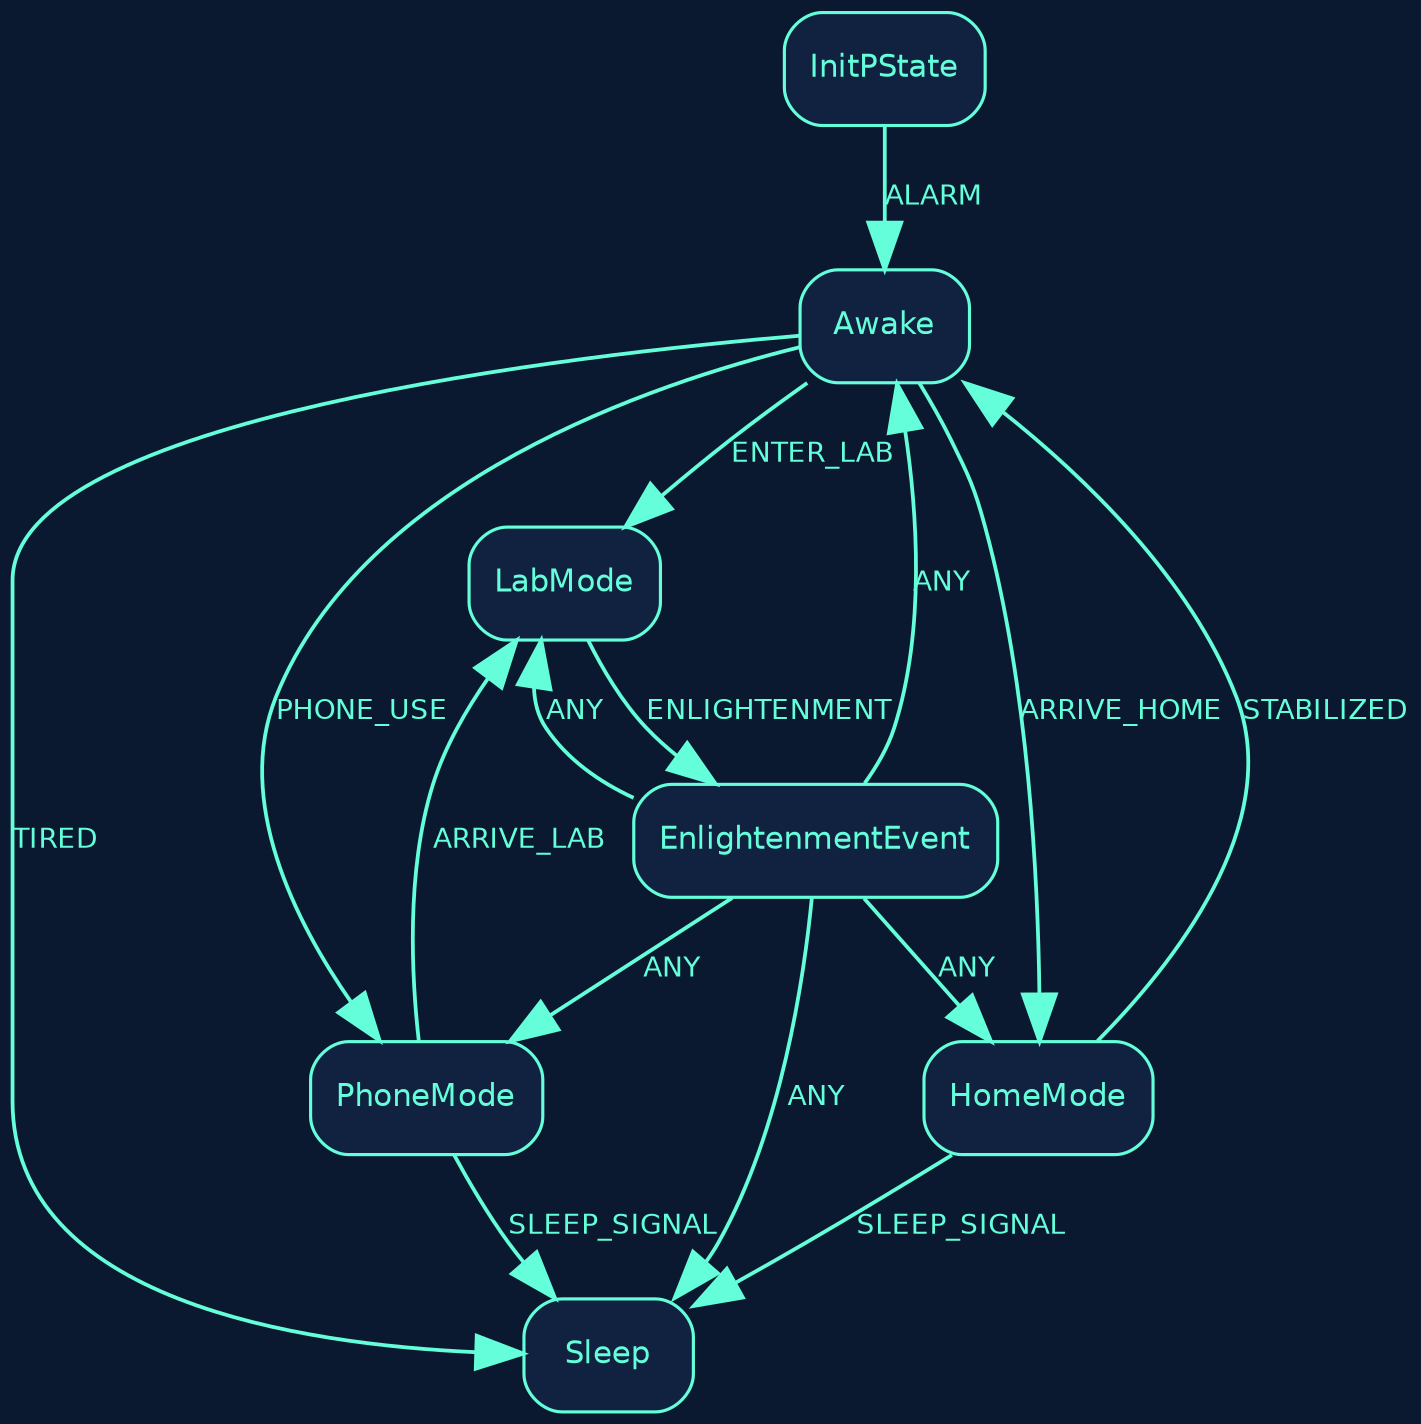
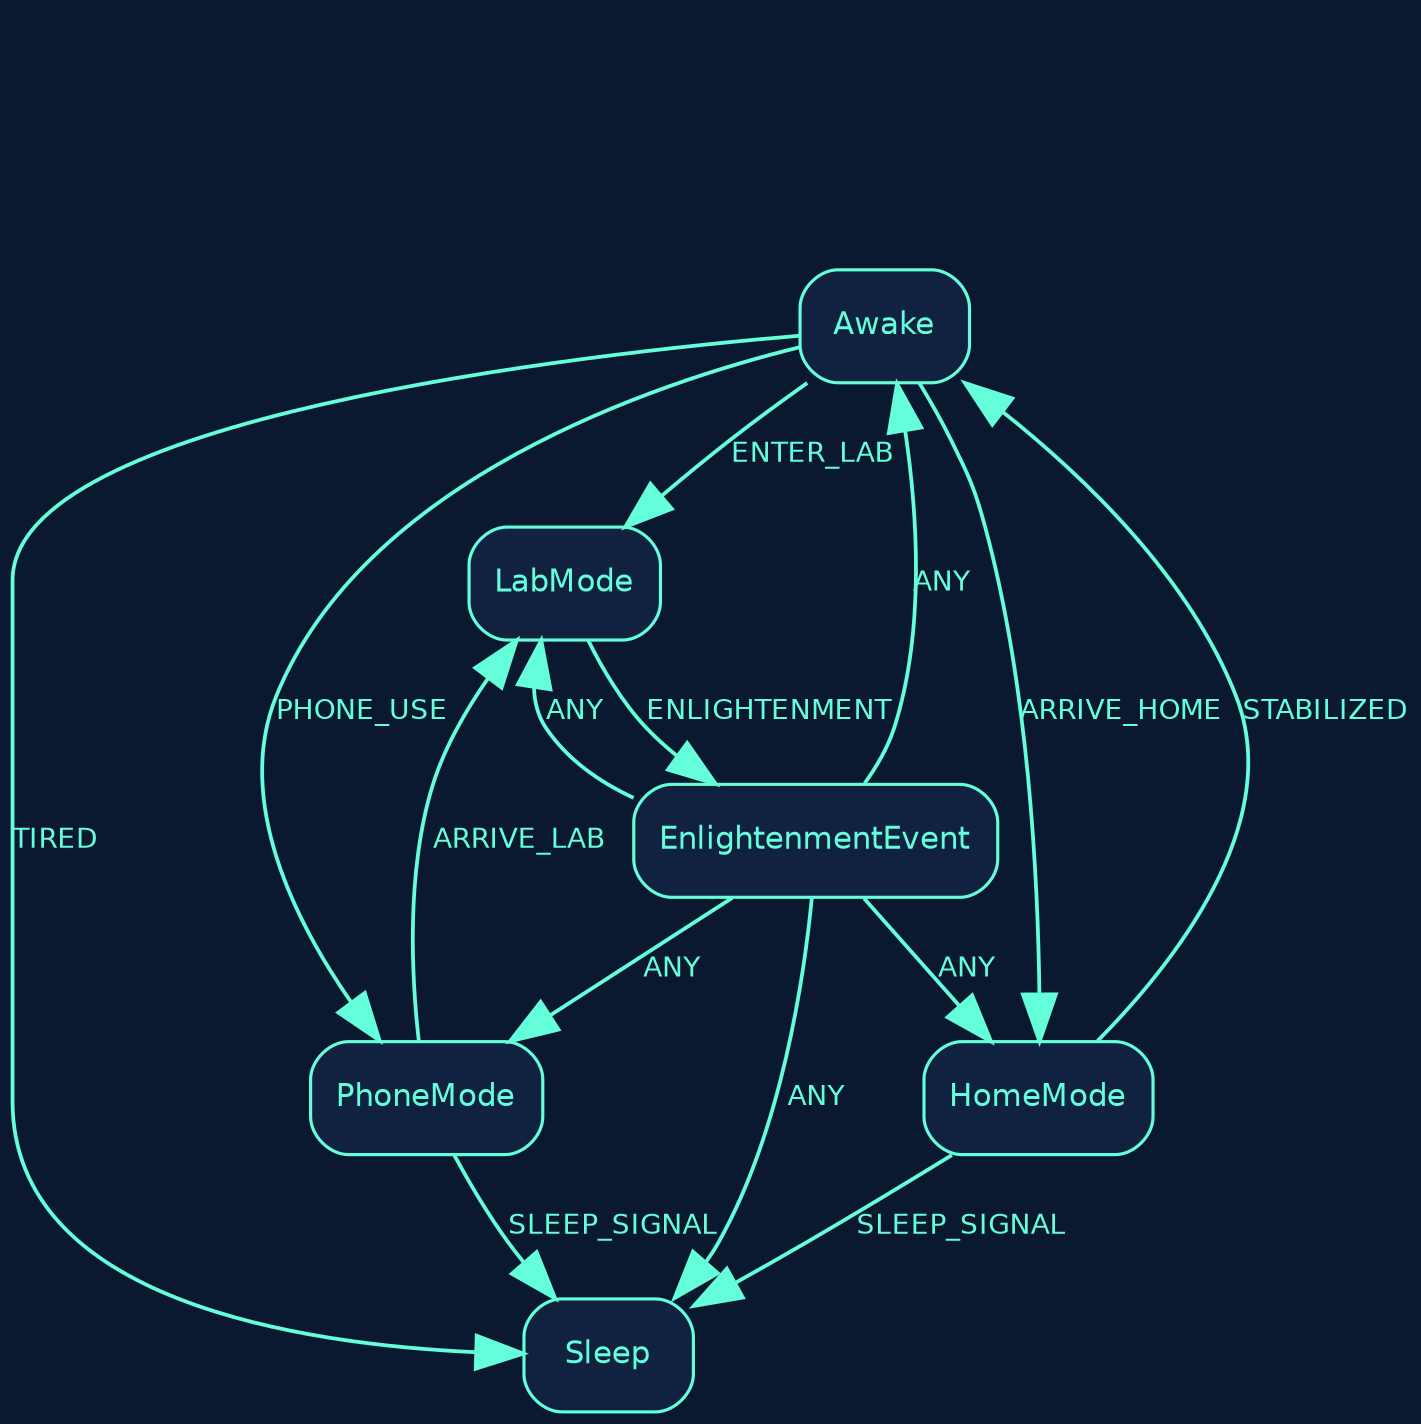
(885, 69) -> none
